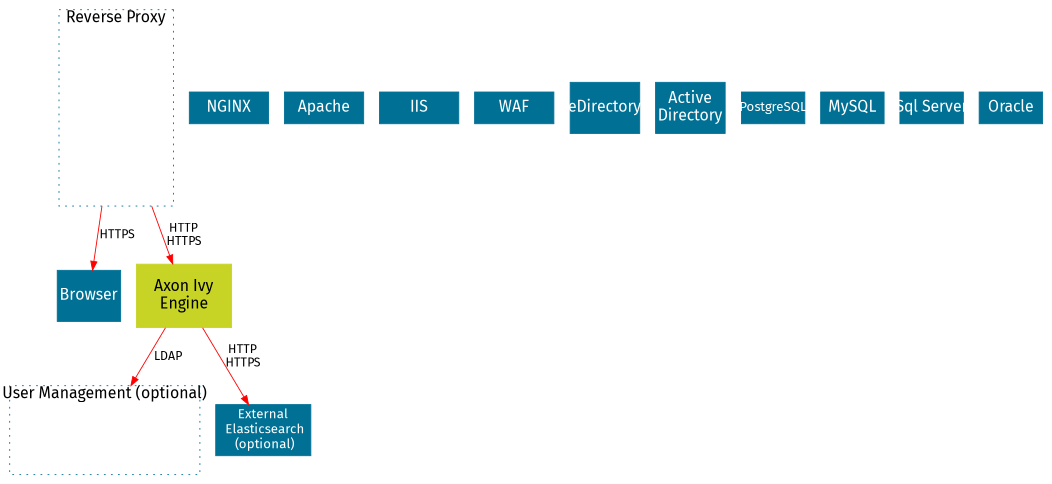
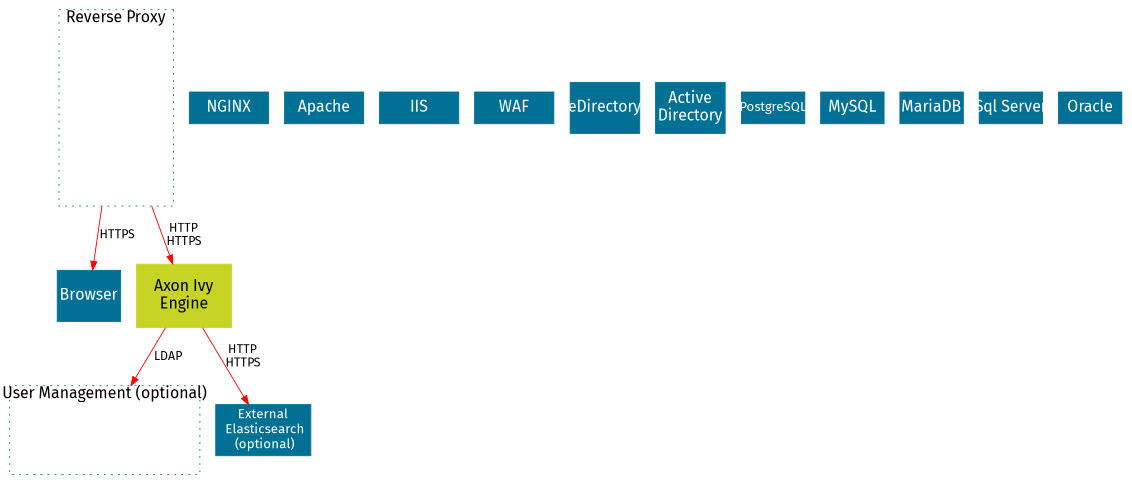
none -> (932, 108)
